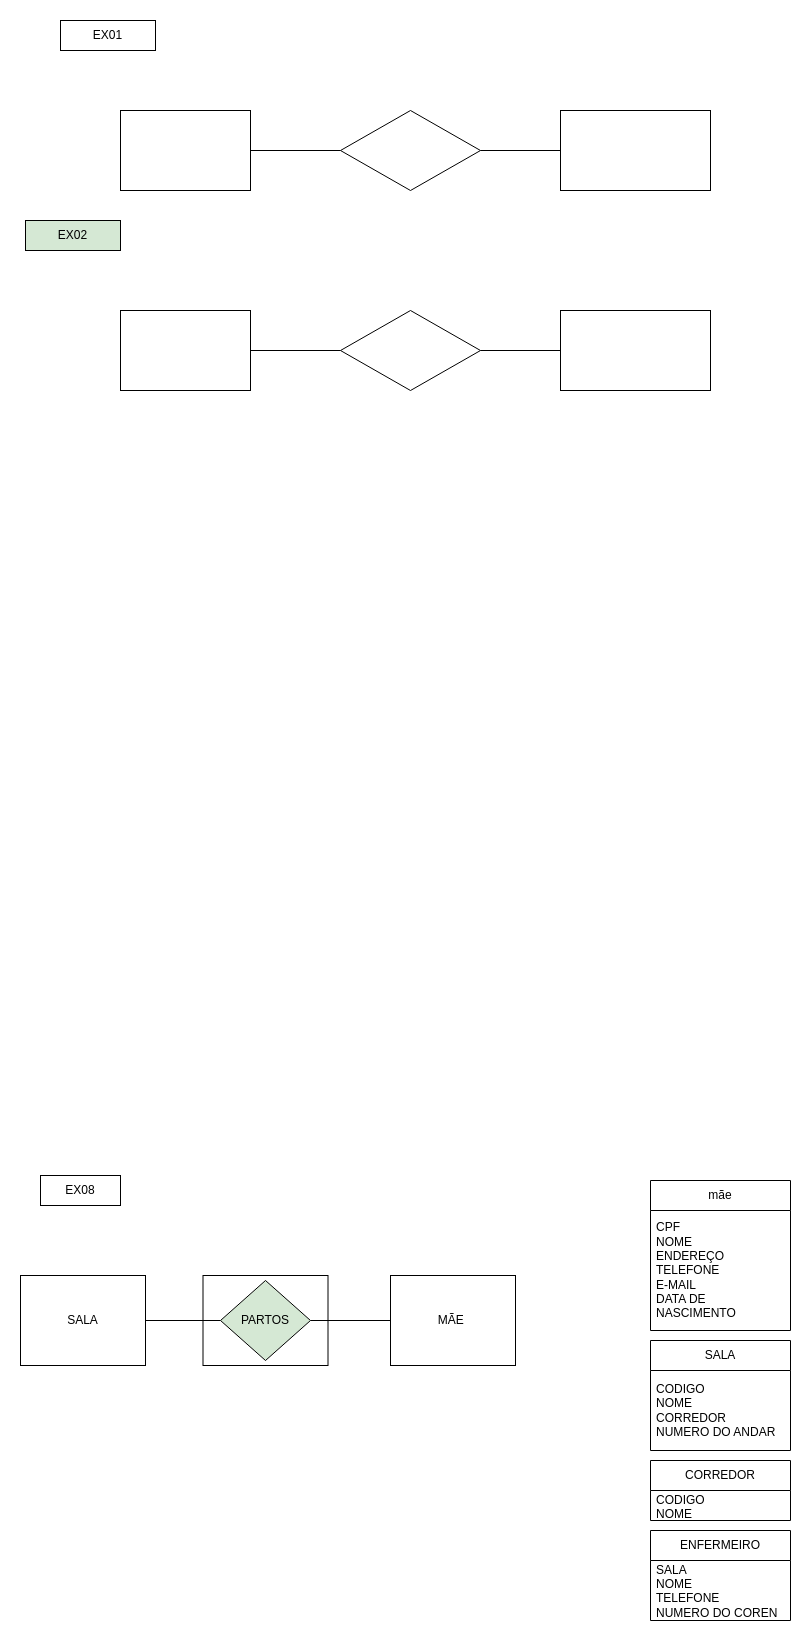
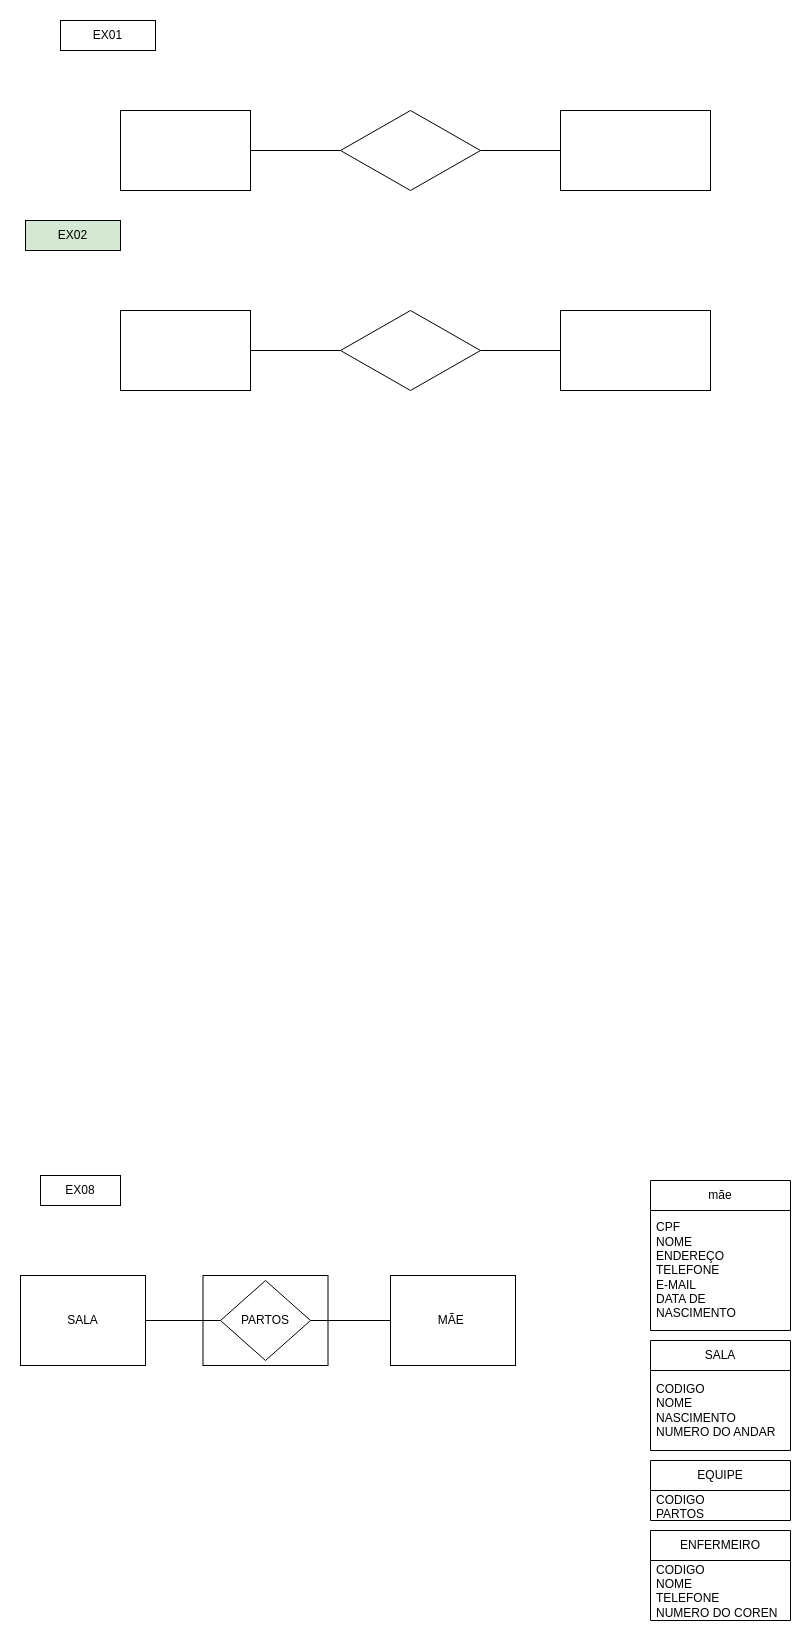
(266, 1321) -> (266, 1321)
(704, 1411) -> (704, 1411)
(721, 1476) -> (721, 1476)
(677, 1506) -> (677, 1506)
(704, 1591) -> (704, 1591)
